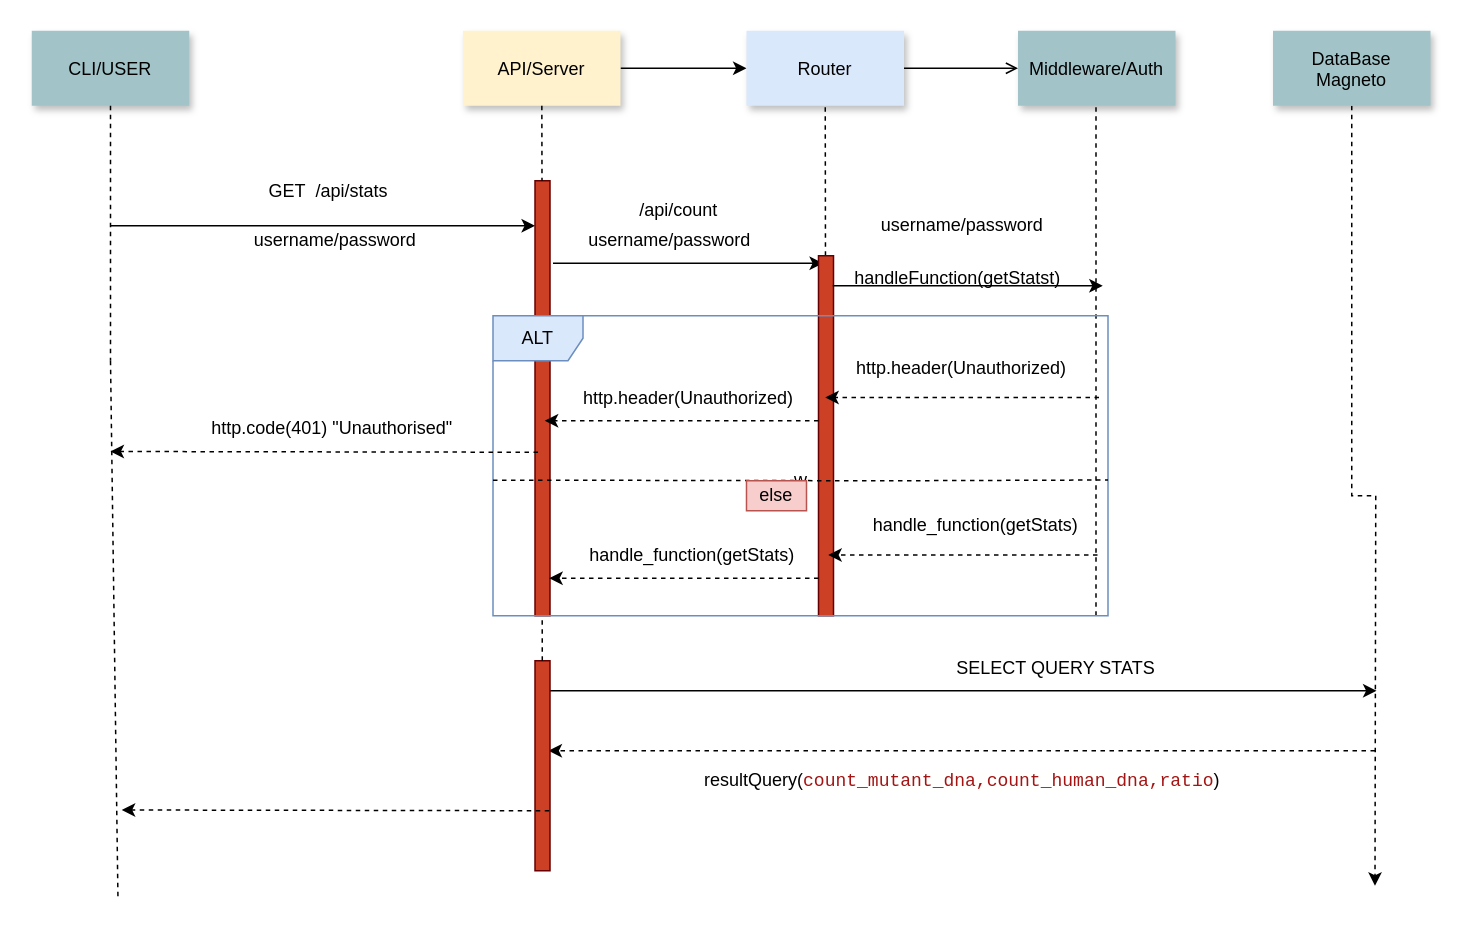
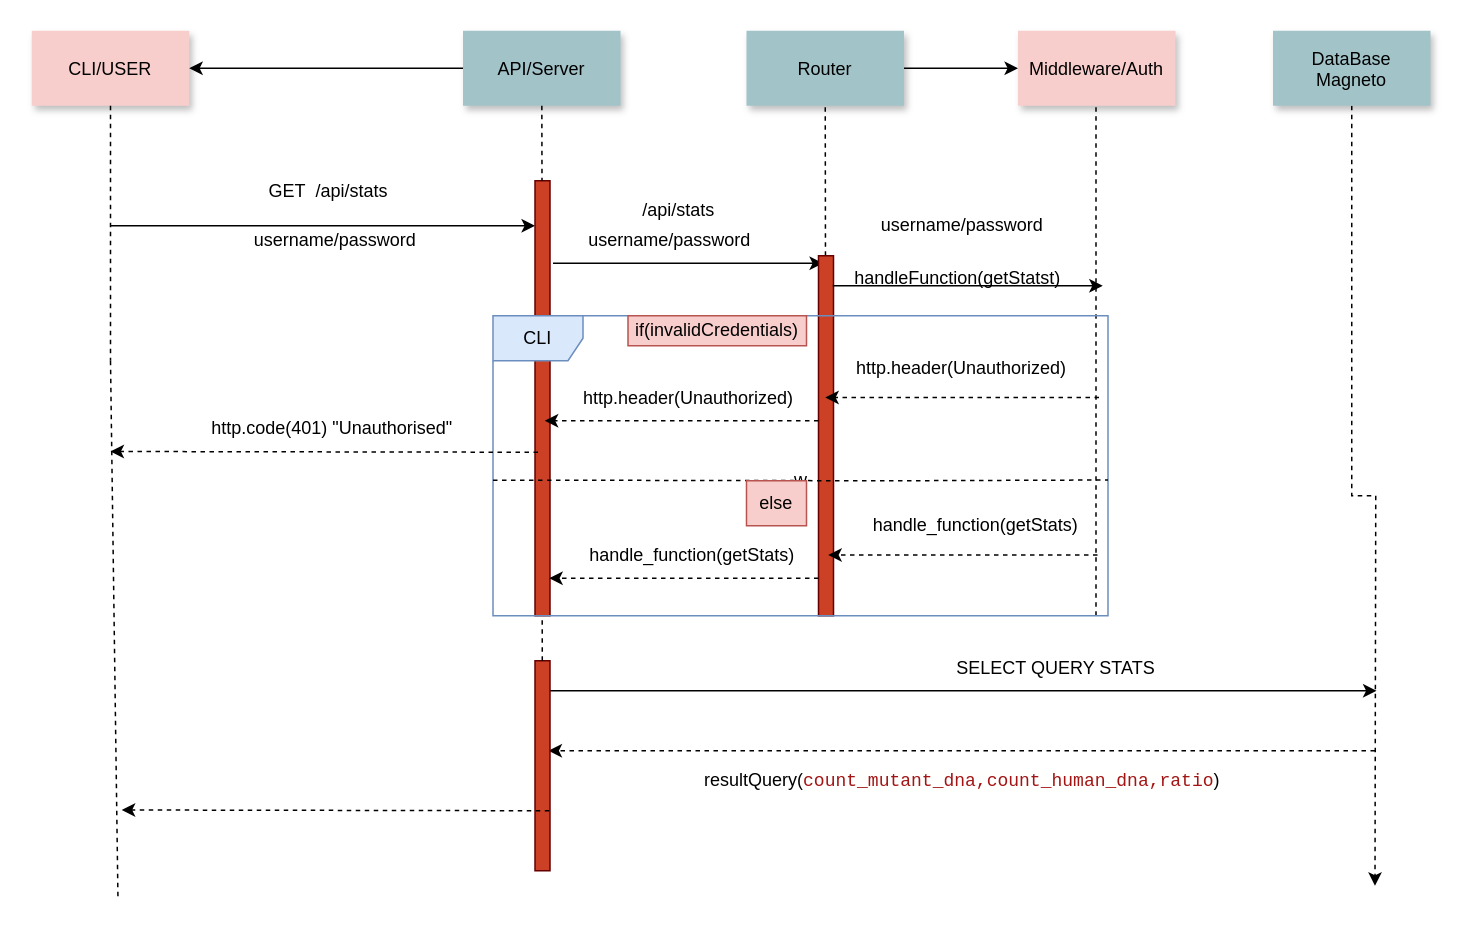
(110, 68) -> (110, 68)
(542, 68) -> (542, 68)
(678, 68) -> (331, 68)
(825, 68) -> (825, 68)
(1009, 68) -> (1006, 68)
(1097, 68) -> (1097, 68)
(679, 211) -> (679, 211)
none -> (717, 331)
(538, 338) -> (538, 338)
(776, 496) -> (776, 503)
